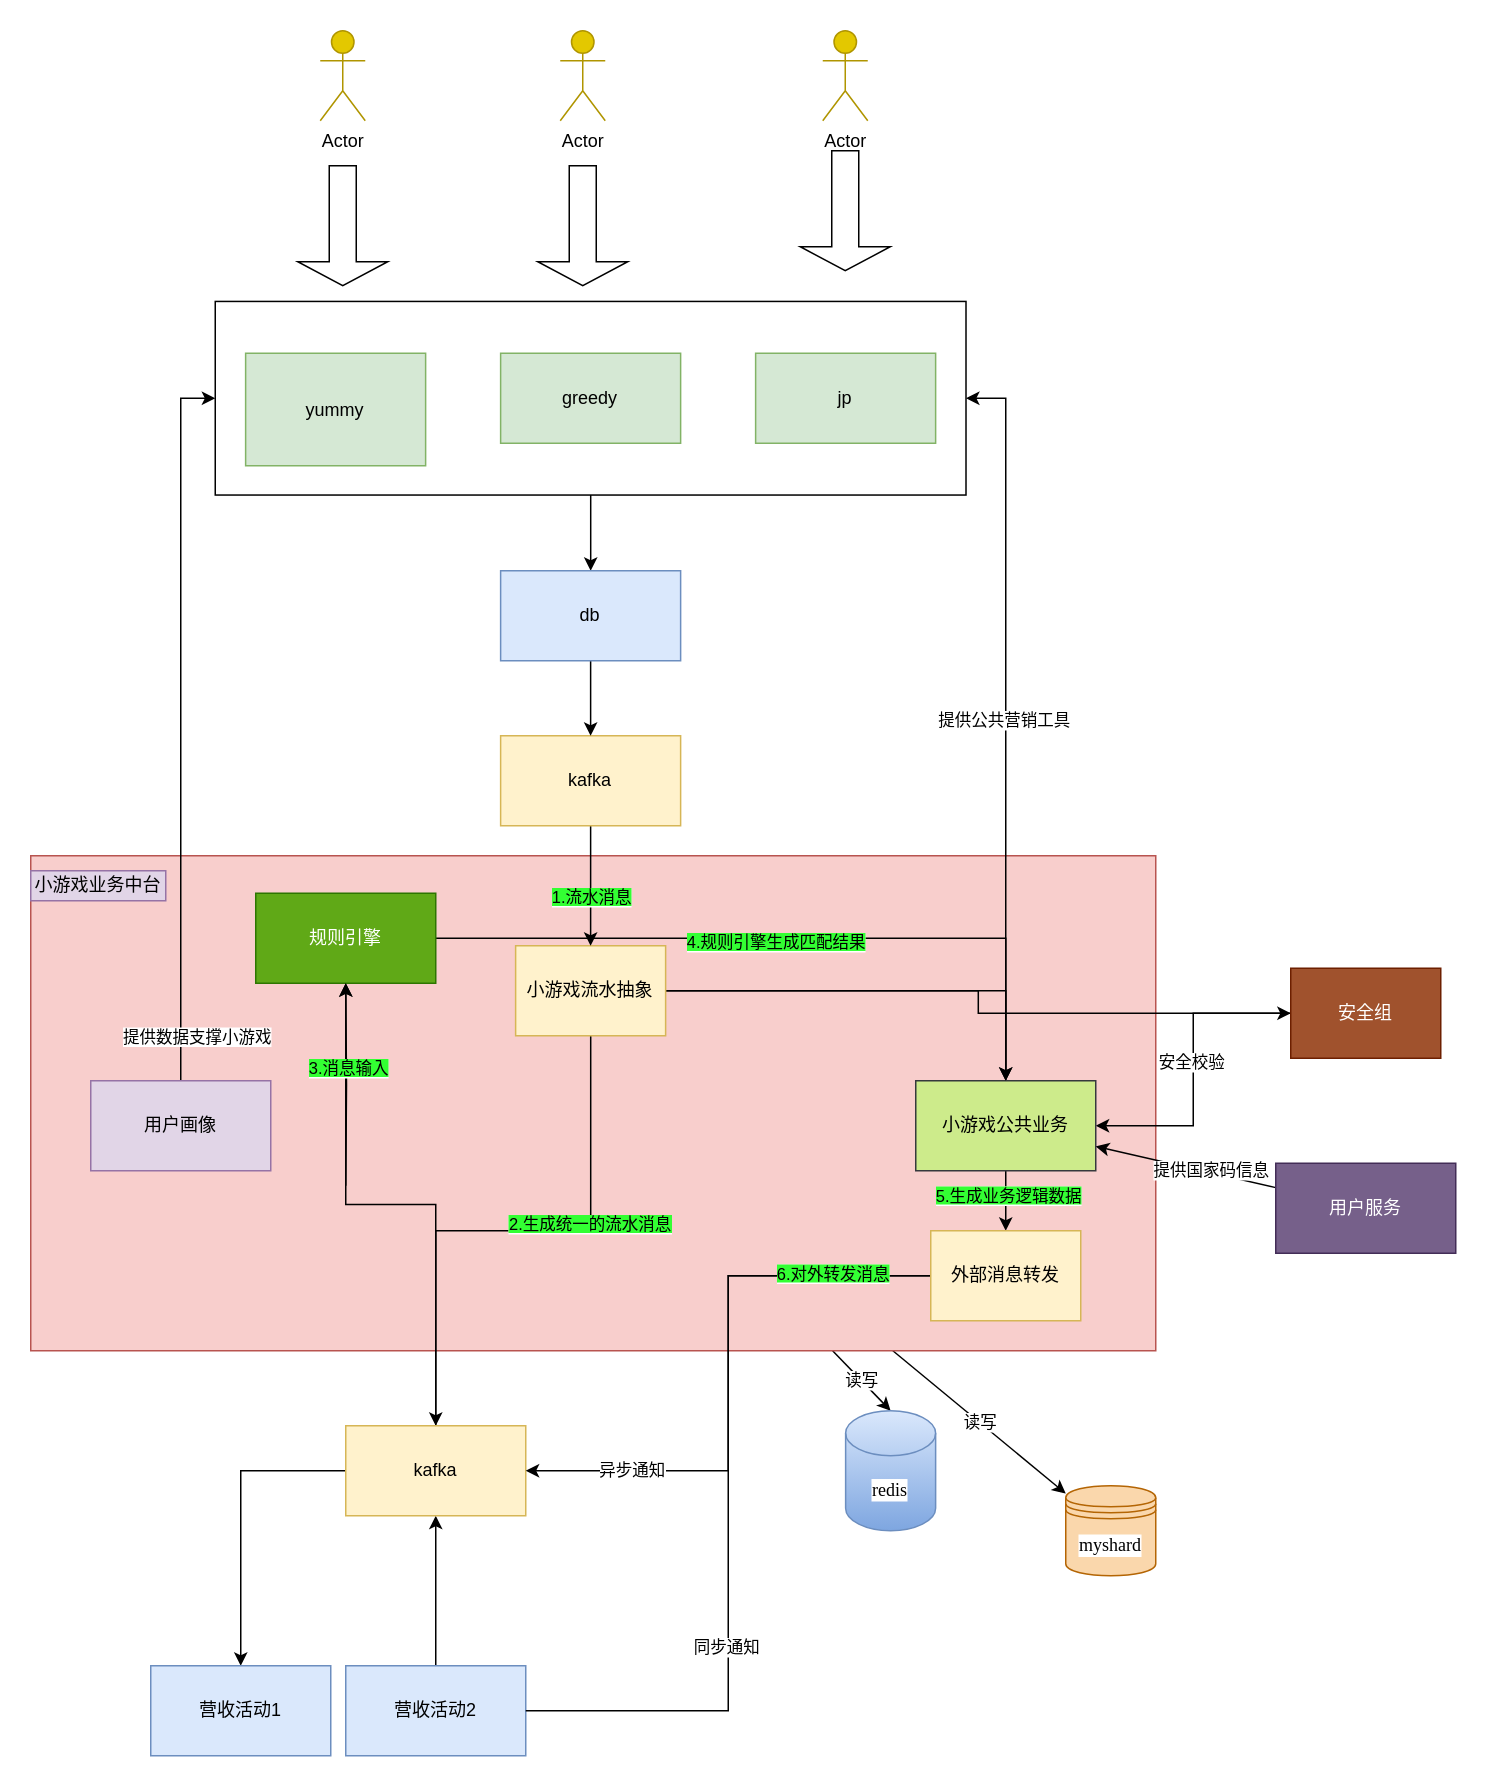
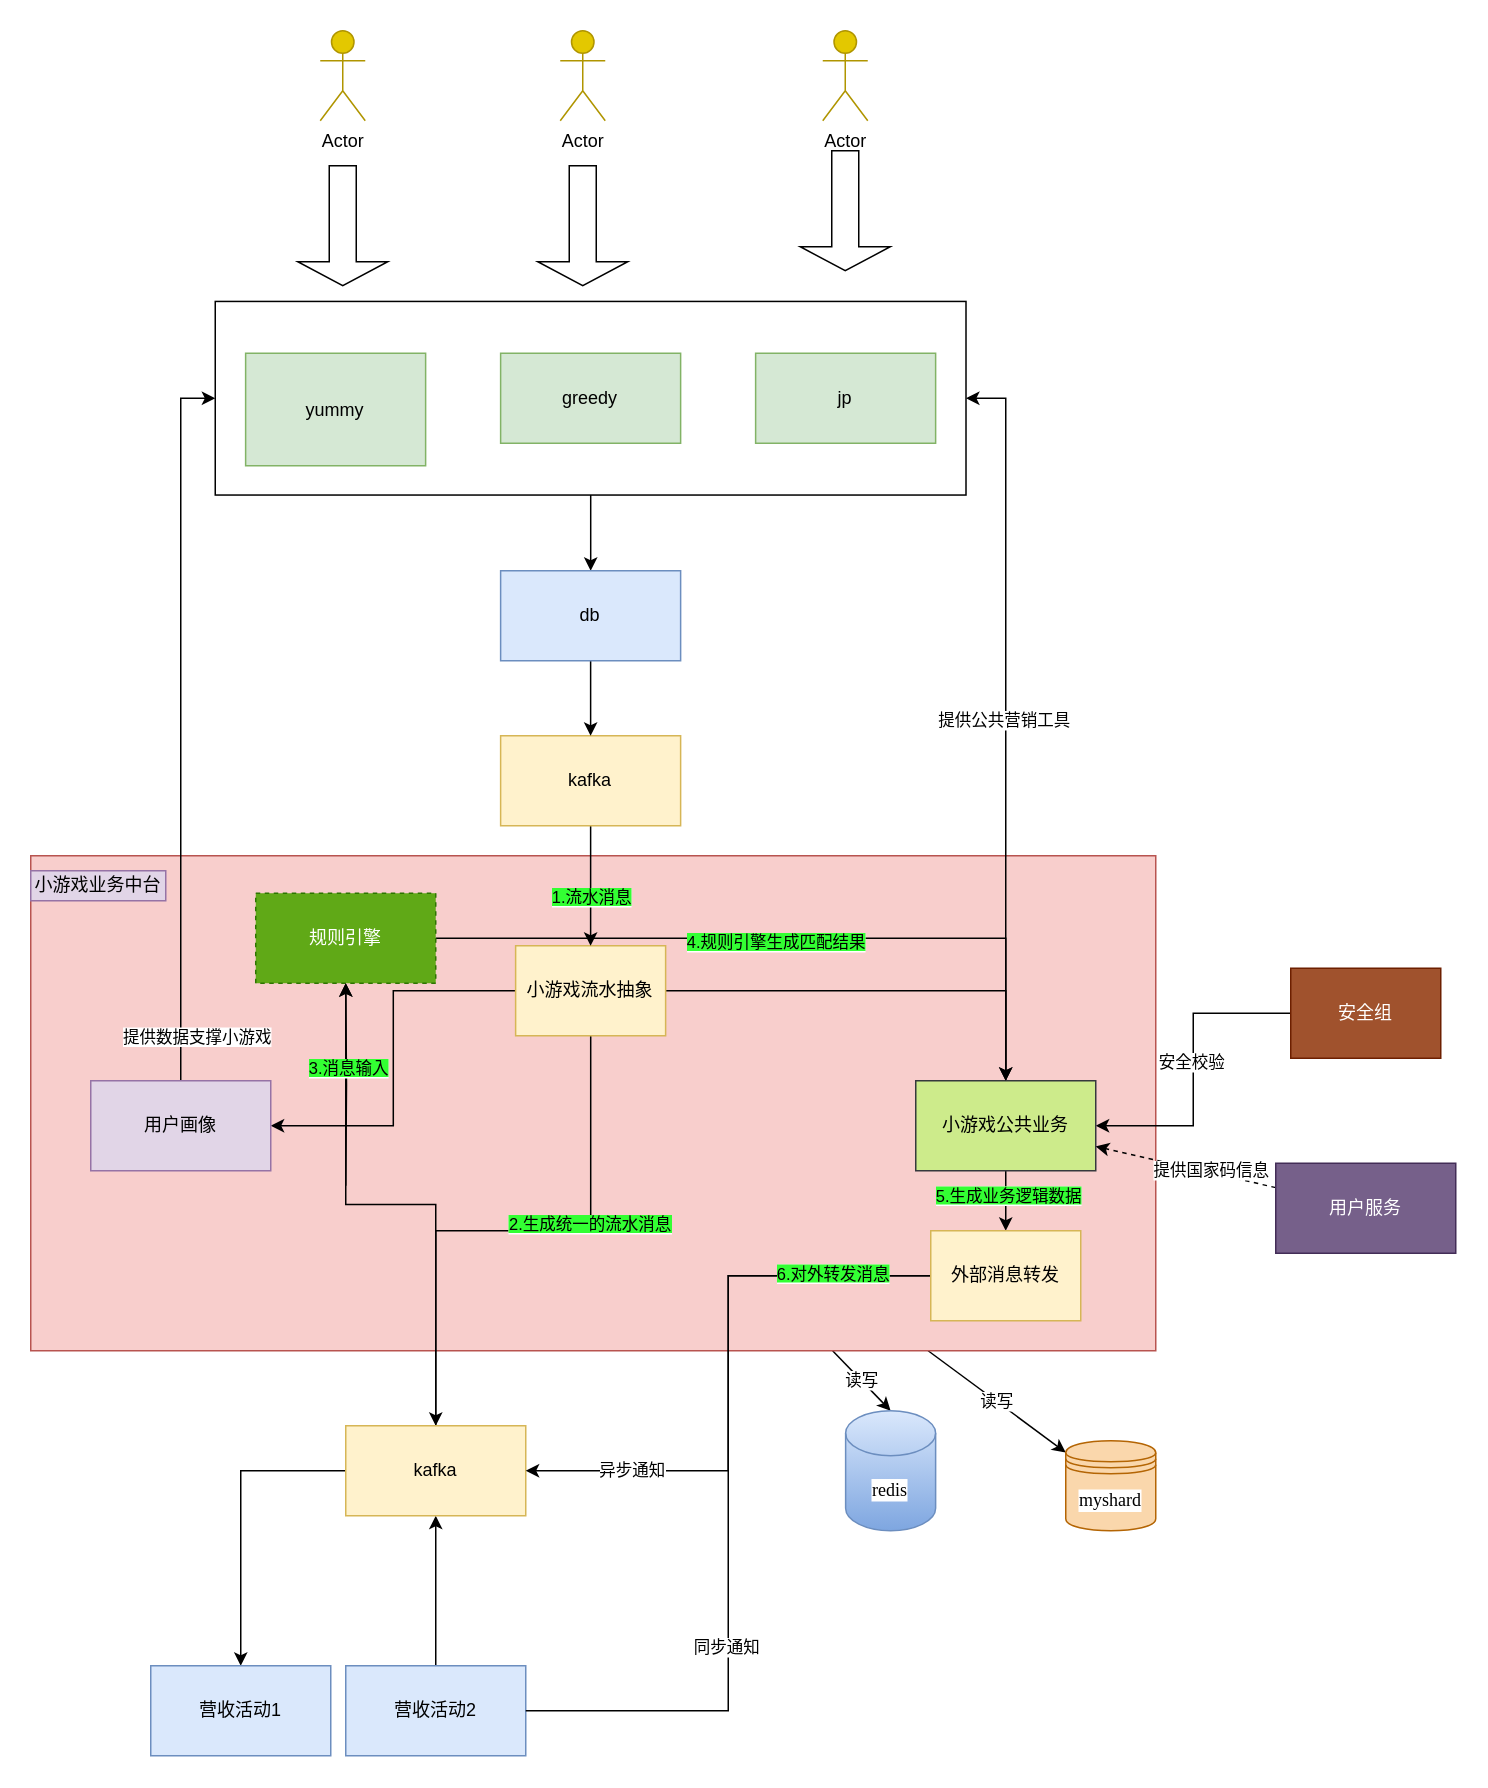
(346, 938) -> (346, 938)
(1075, 1013) -> (393, 1053)
(1132, 1155) -> (1132, 1155)
(1111, 1531) -> (1111, 1486)
